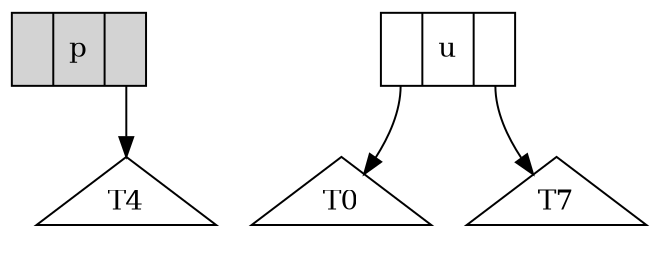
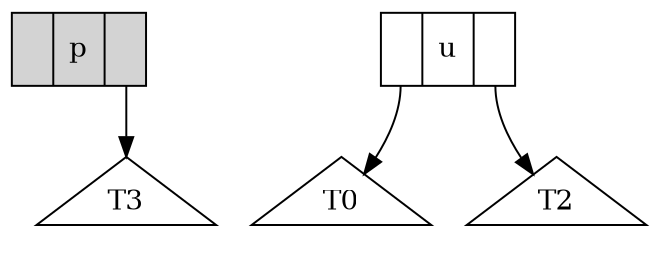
(126, 202) -> (126, 202)
(557, 202) -> (557, 202)
